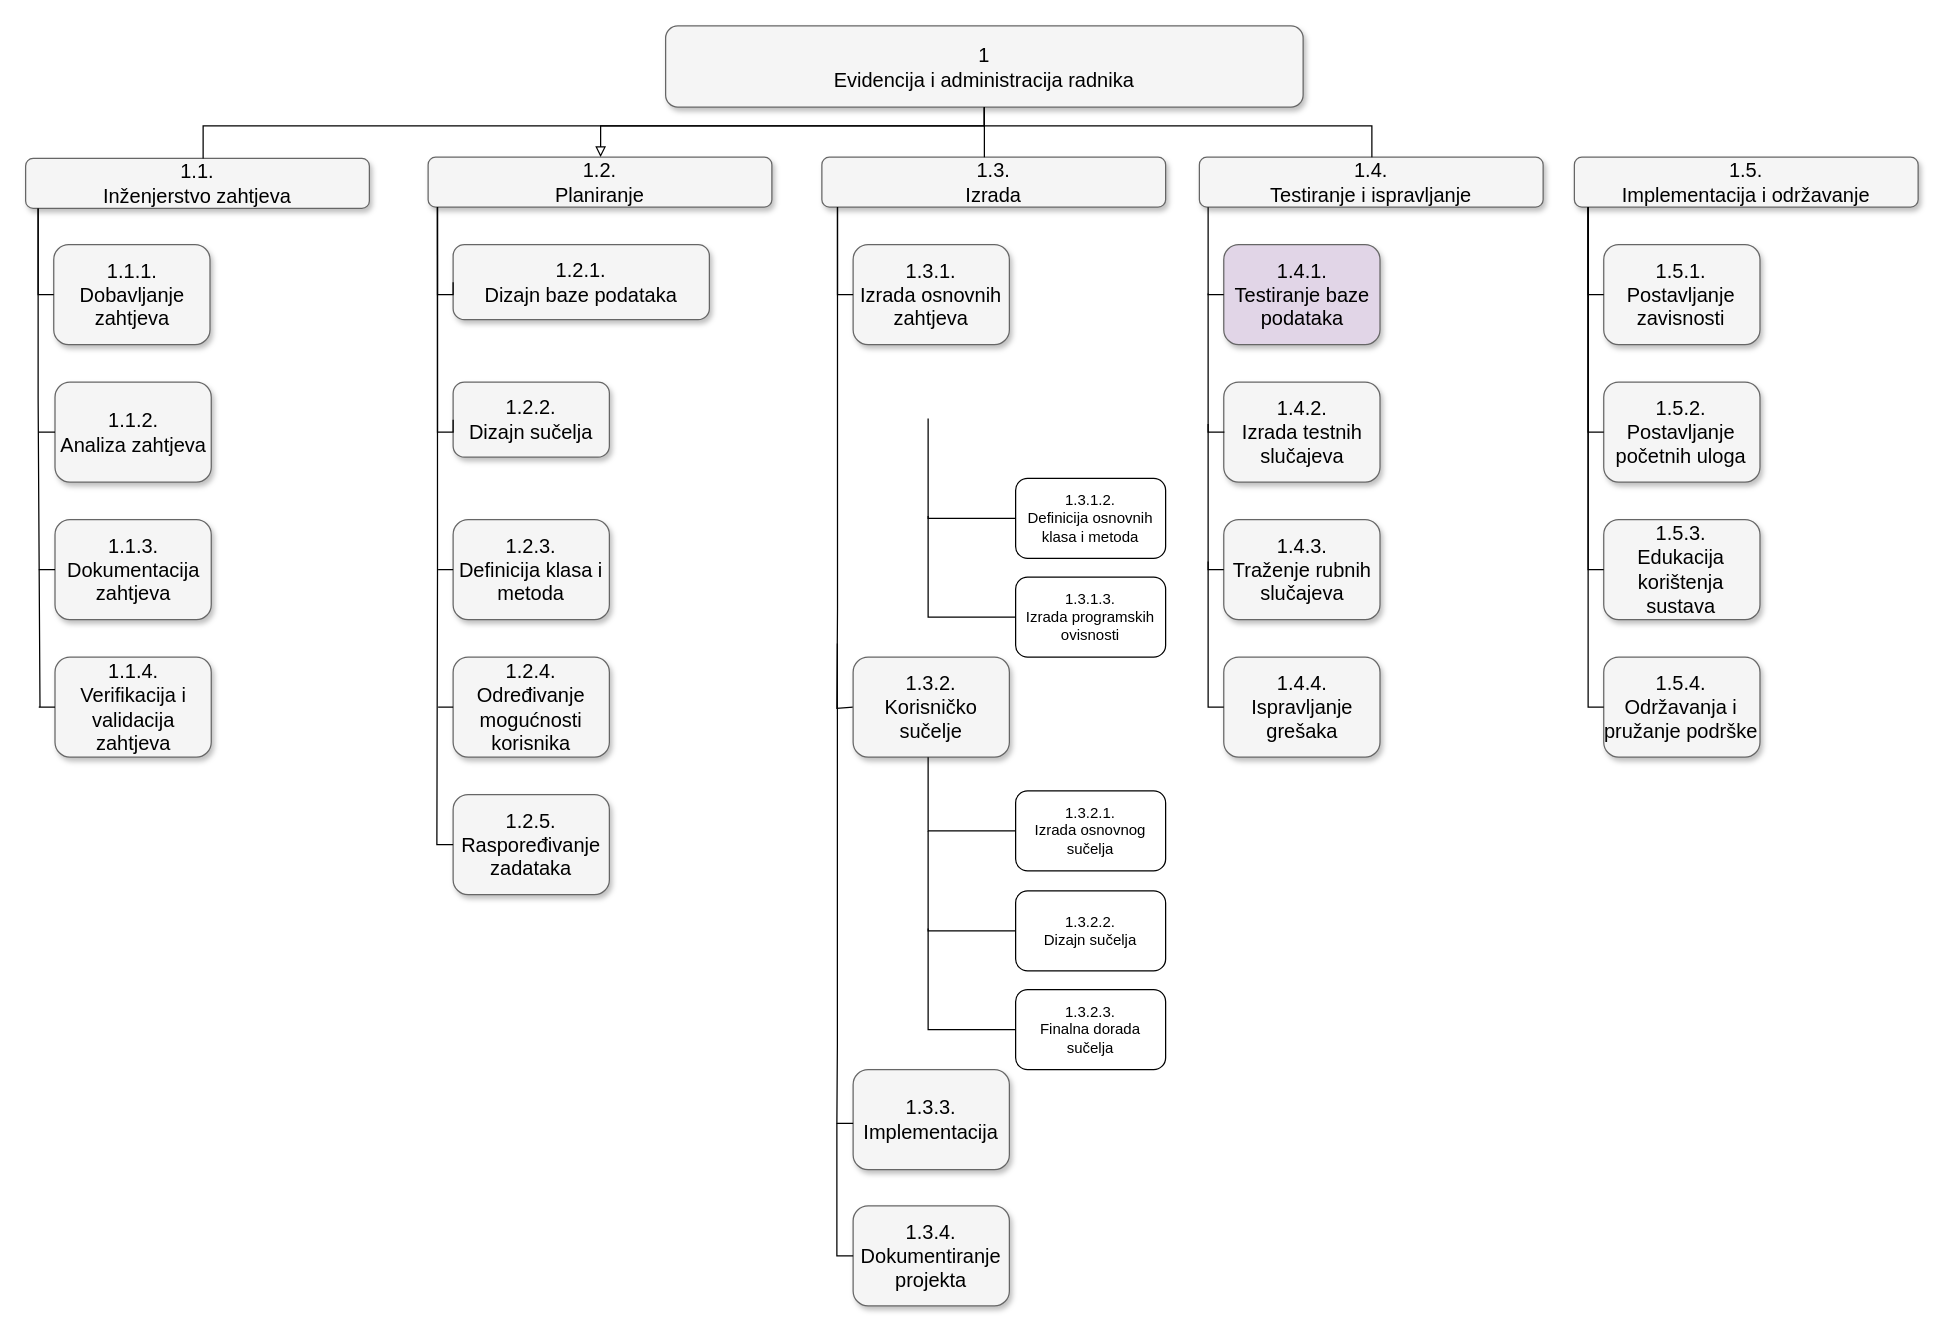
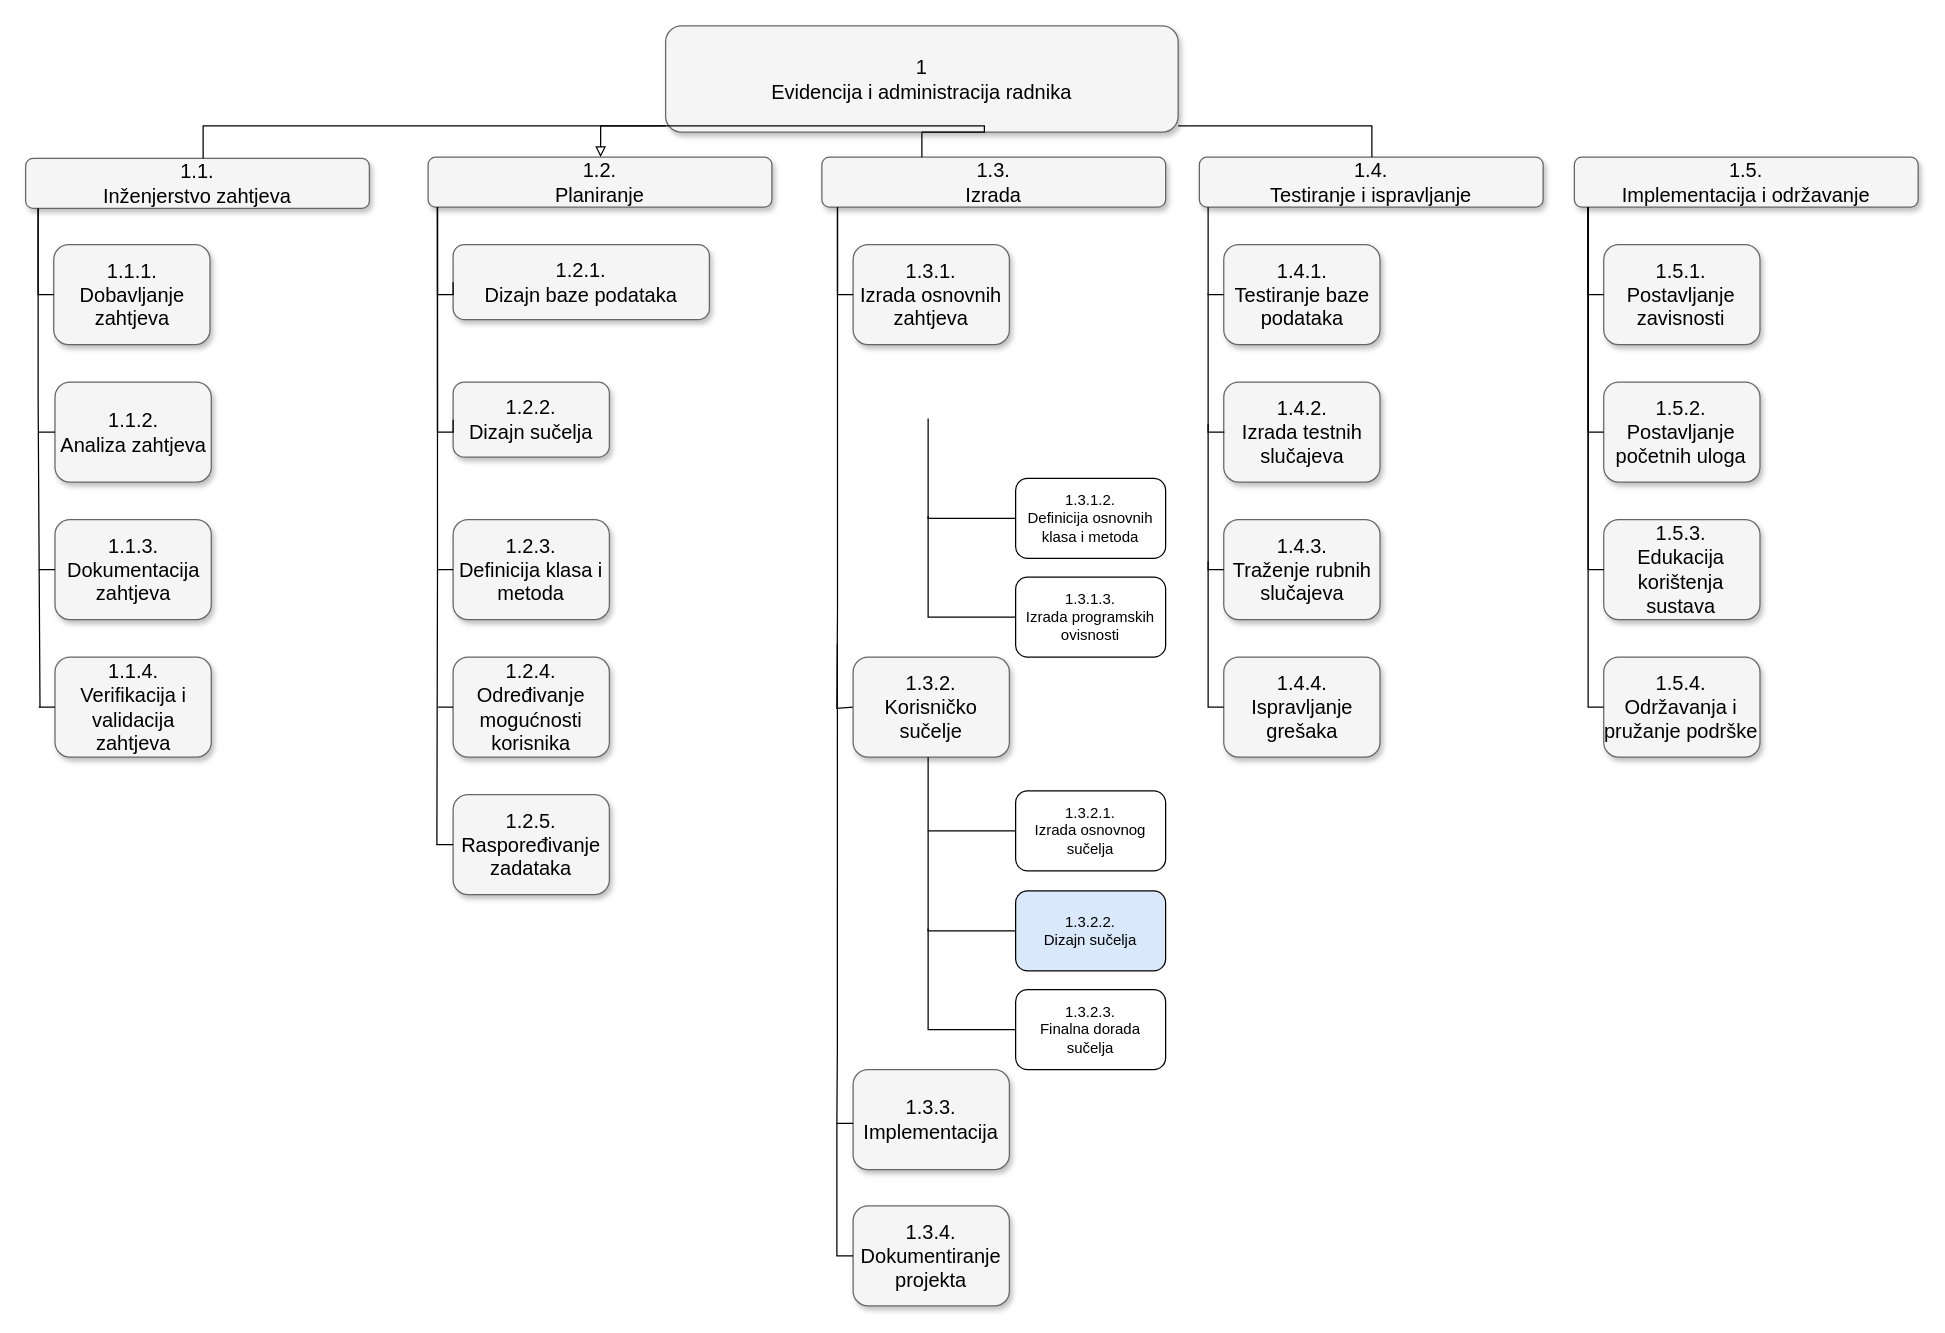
(984, 66) -> (922, 79)
(1302, 294) -> (1302, 294)
(1091, 931) -> (1091, 931)
